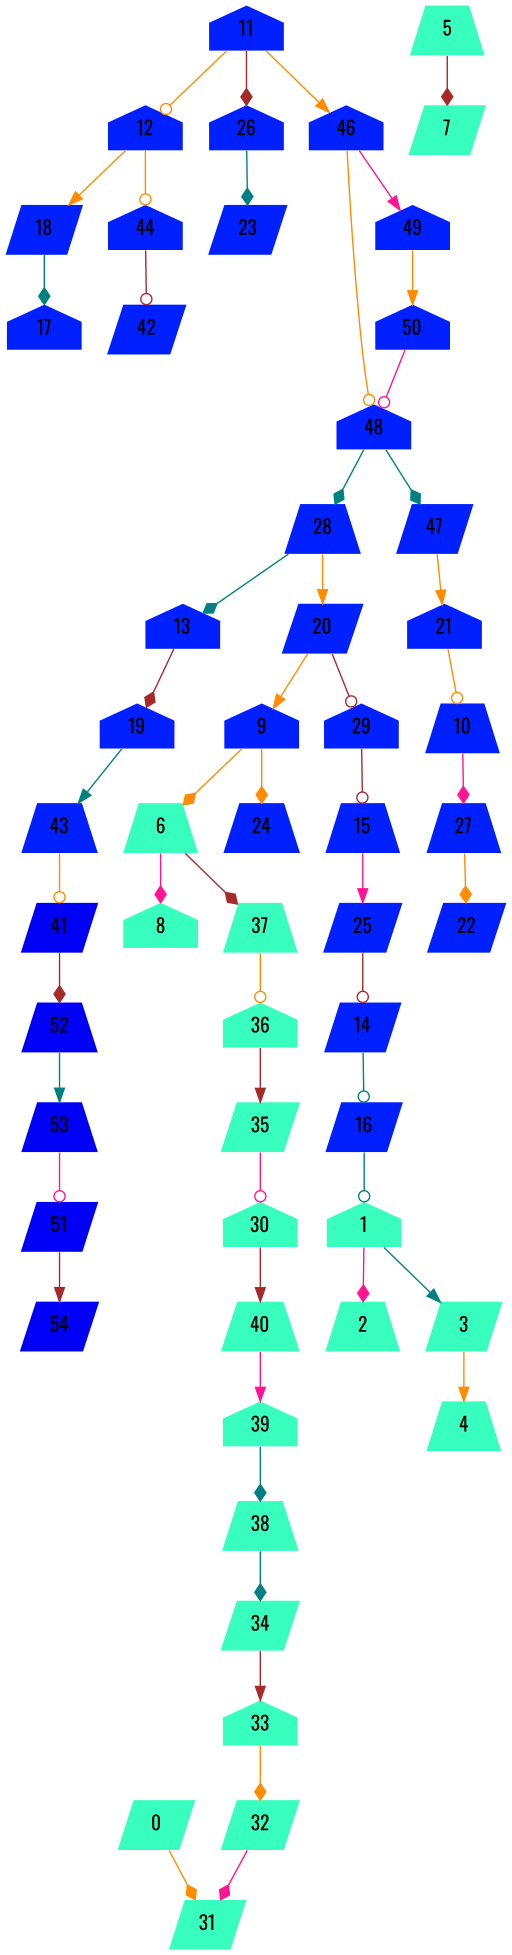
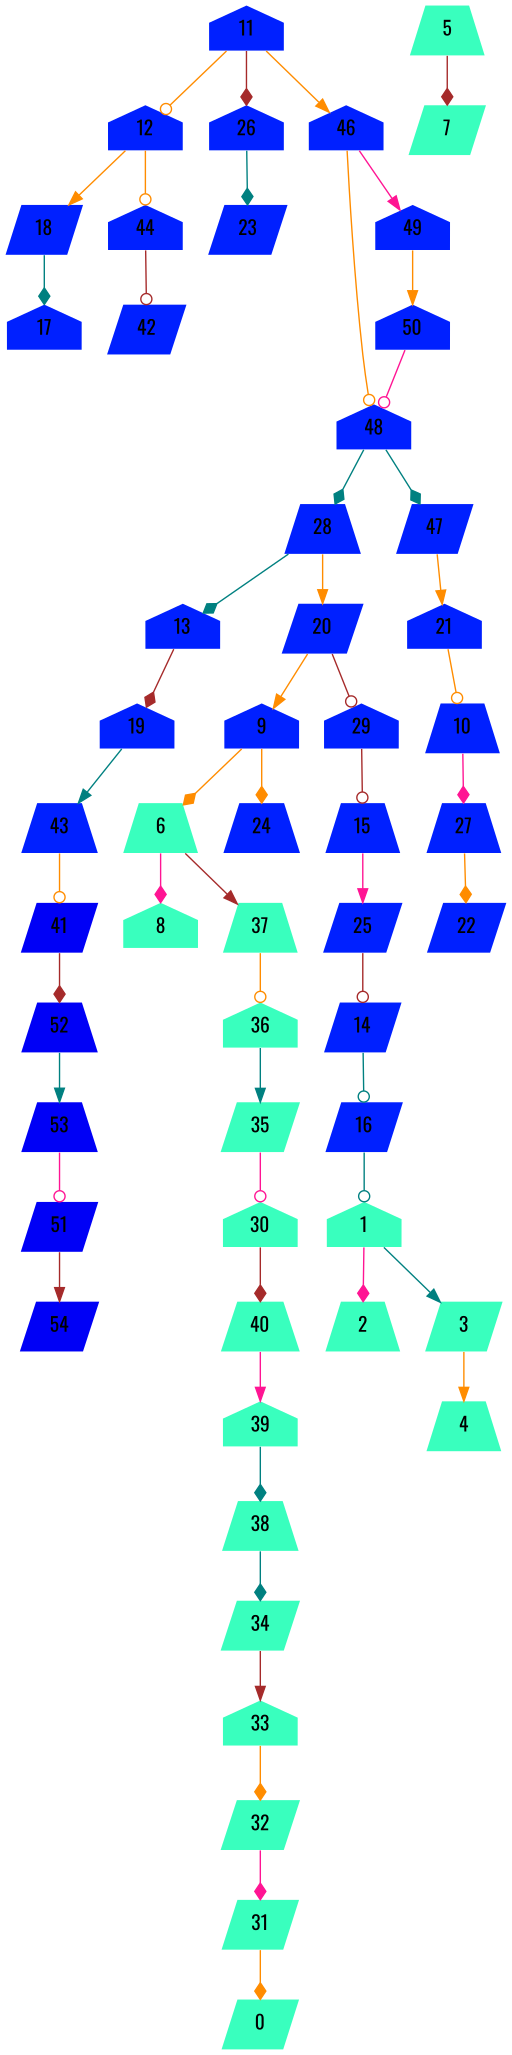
(205, 873) -> (206, 874)
(260, 1068) -> (260, 1068)
(260, 1267) -> (260, 1266)
(178, 1868) -> (260, 1966)
